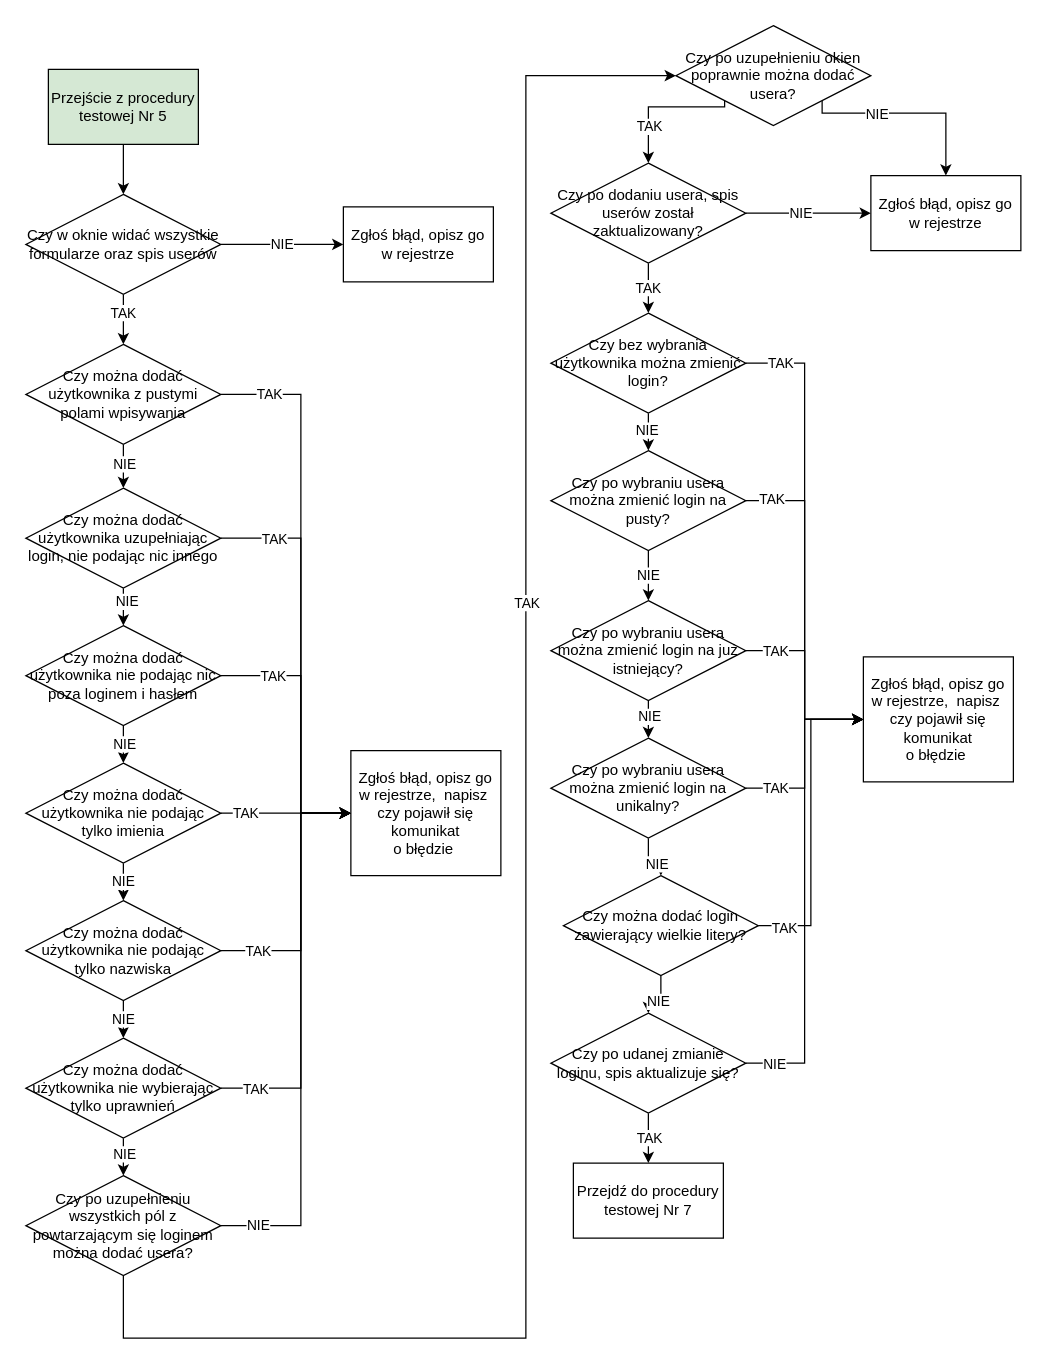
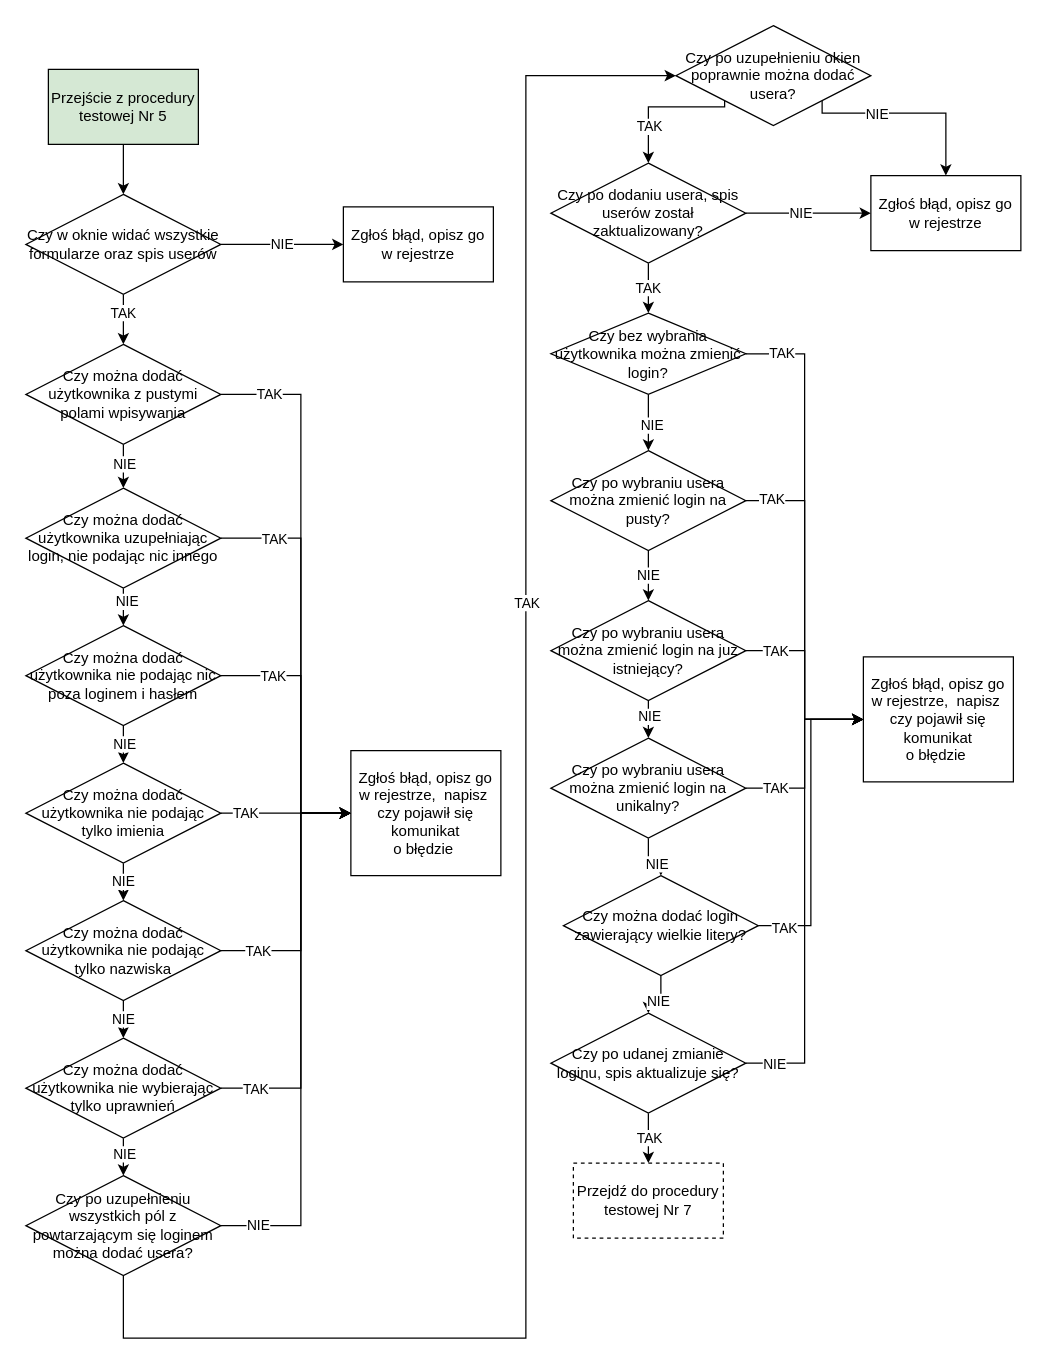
(648, 363) -> (648, 354)
(648, 1201) -> (648, 1201)
